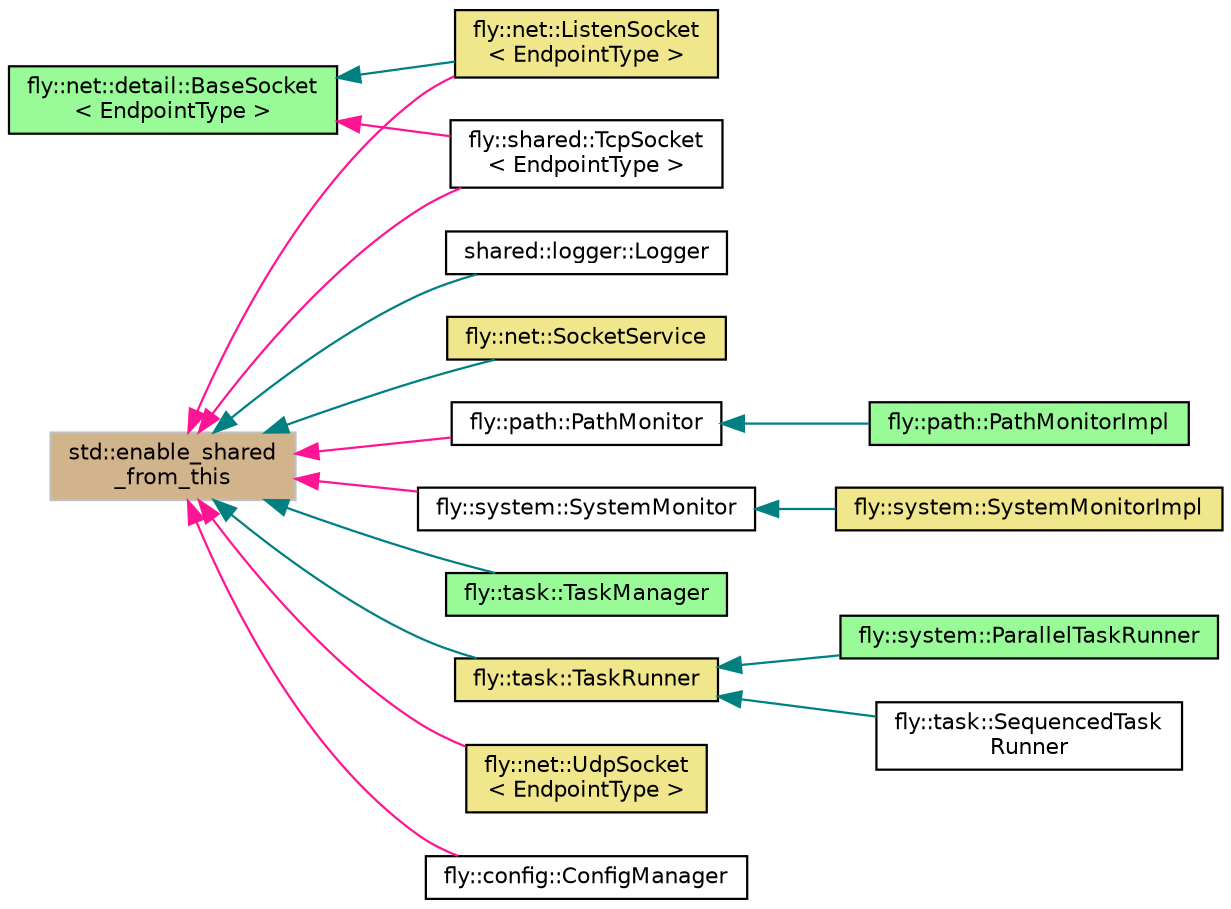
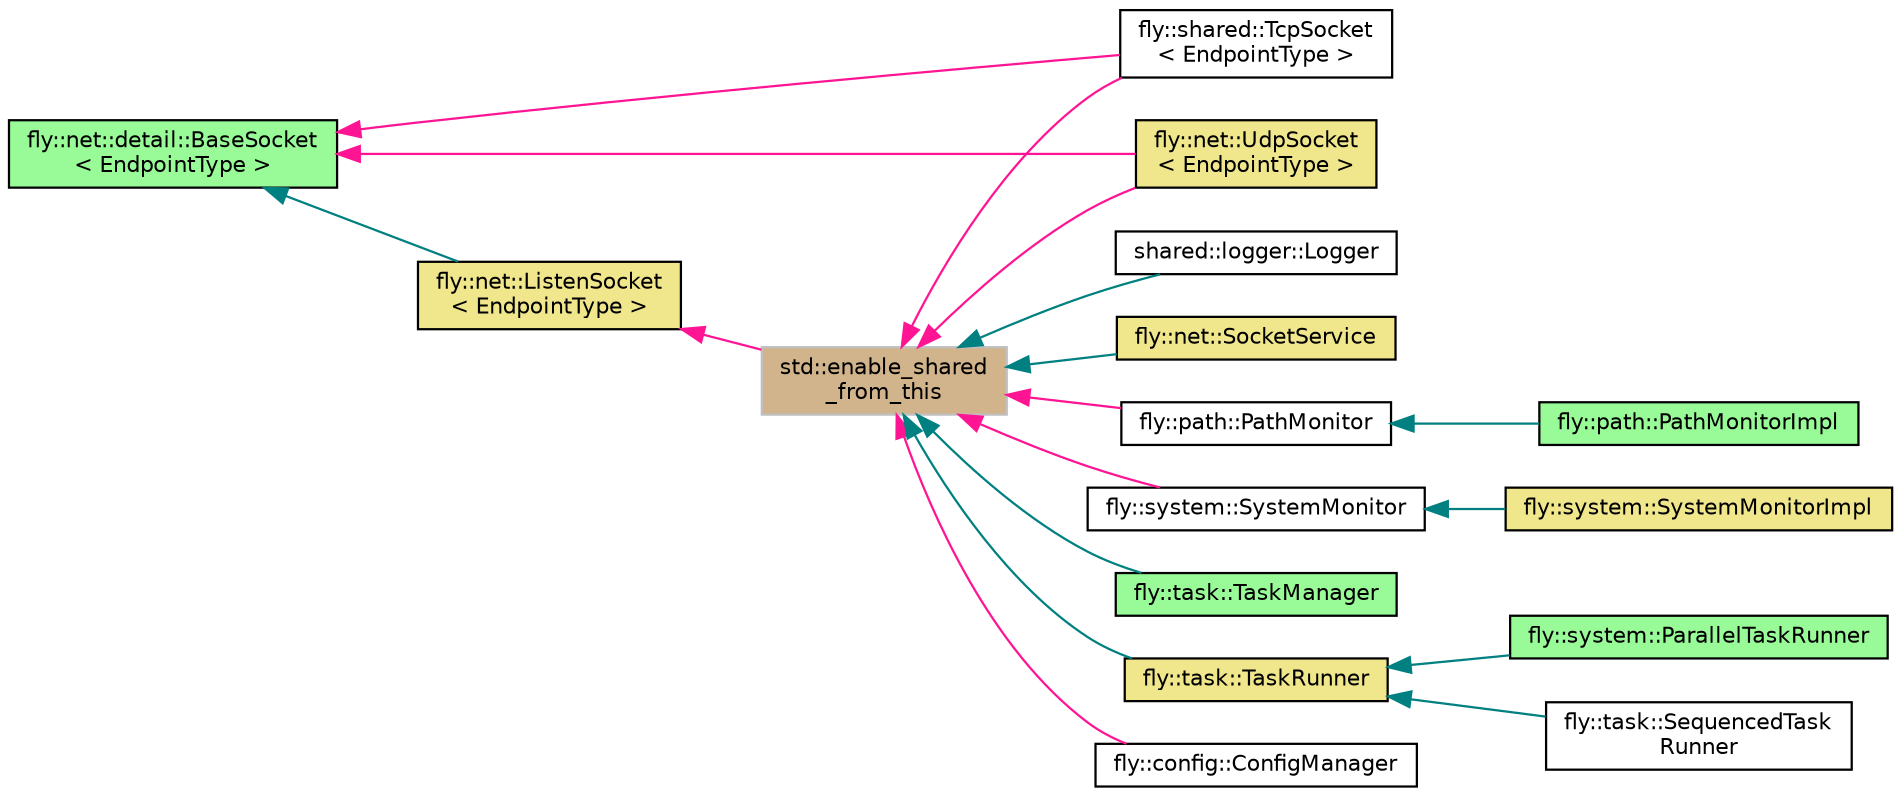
none -> (748, 154)
(301, 224) -> (732, 342)
